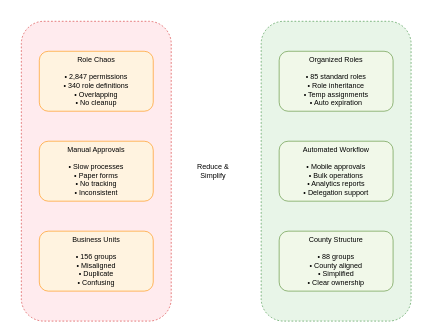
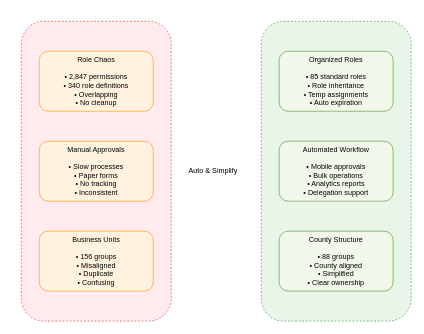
(213, 171) -> (213, 171)
